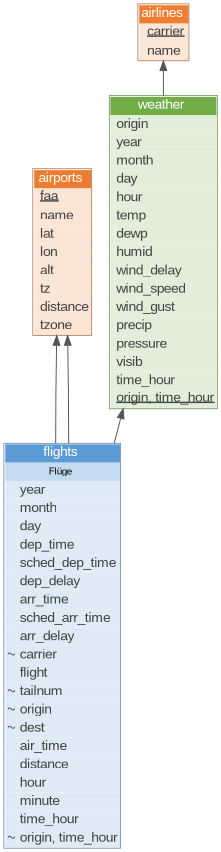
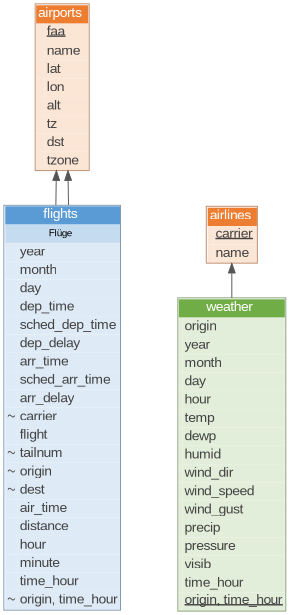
(149, 270) -> (209, 473)
(65, 307) -> (56, 142)
(117, 431) -> none
